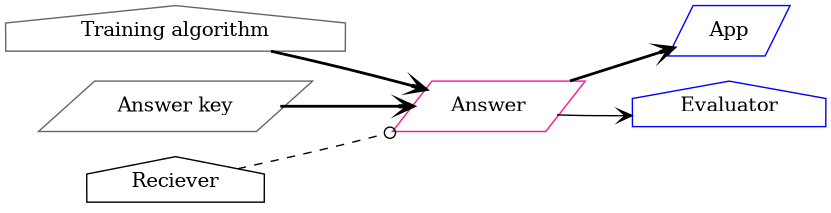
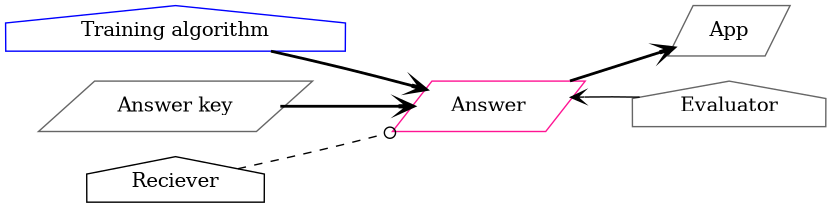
(176, 31) -> (176, 31)
(729, 31) -> (729, 31)
(729, 106) -> (729, 106)
(587, 116) -> (612, 97)
